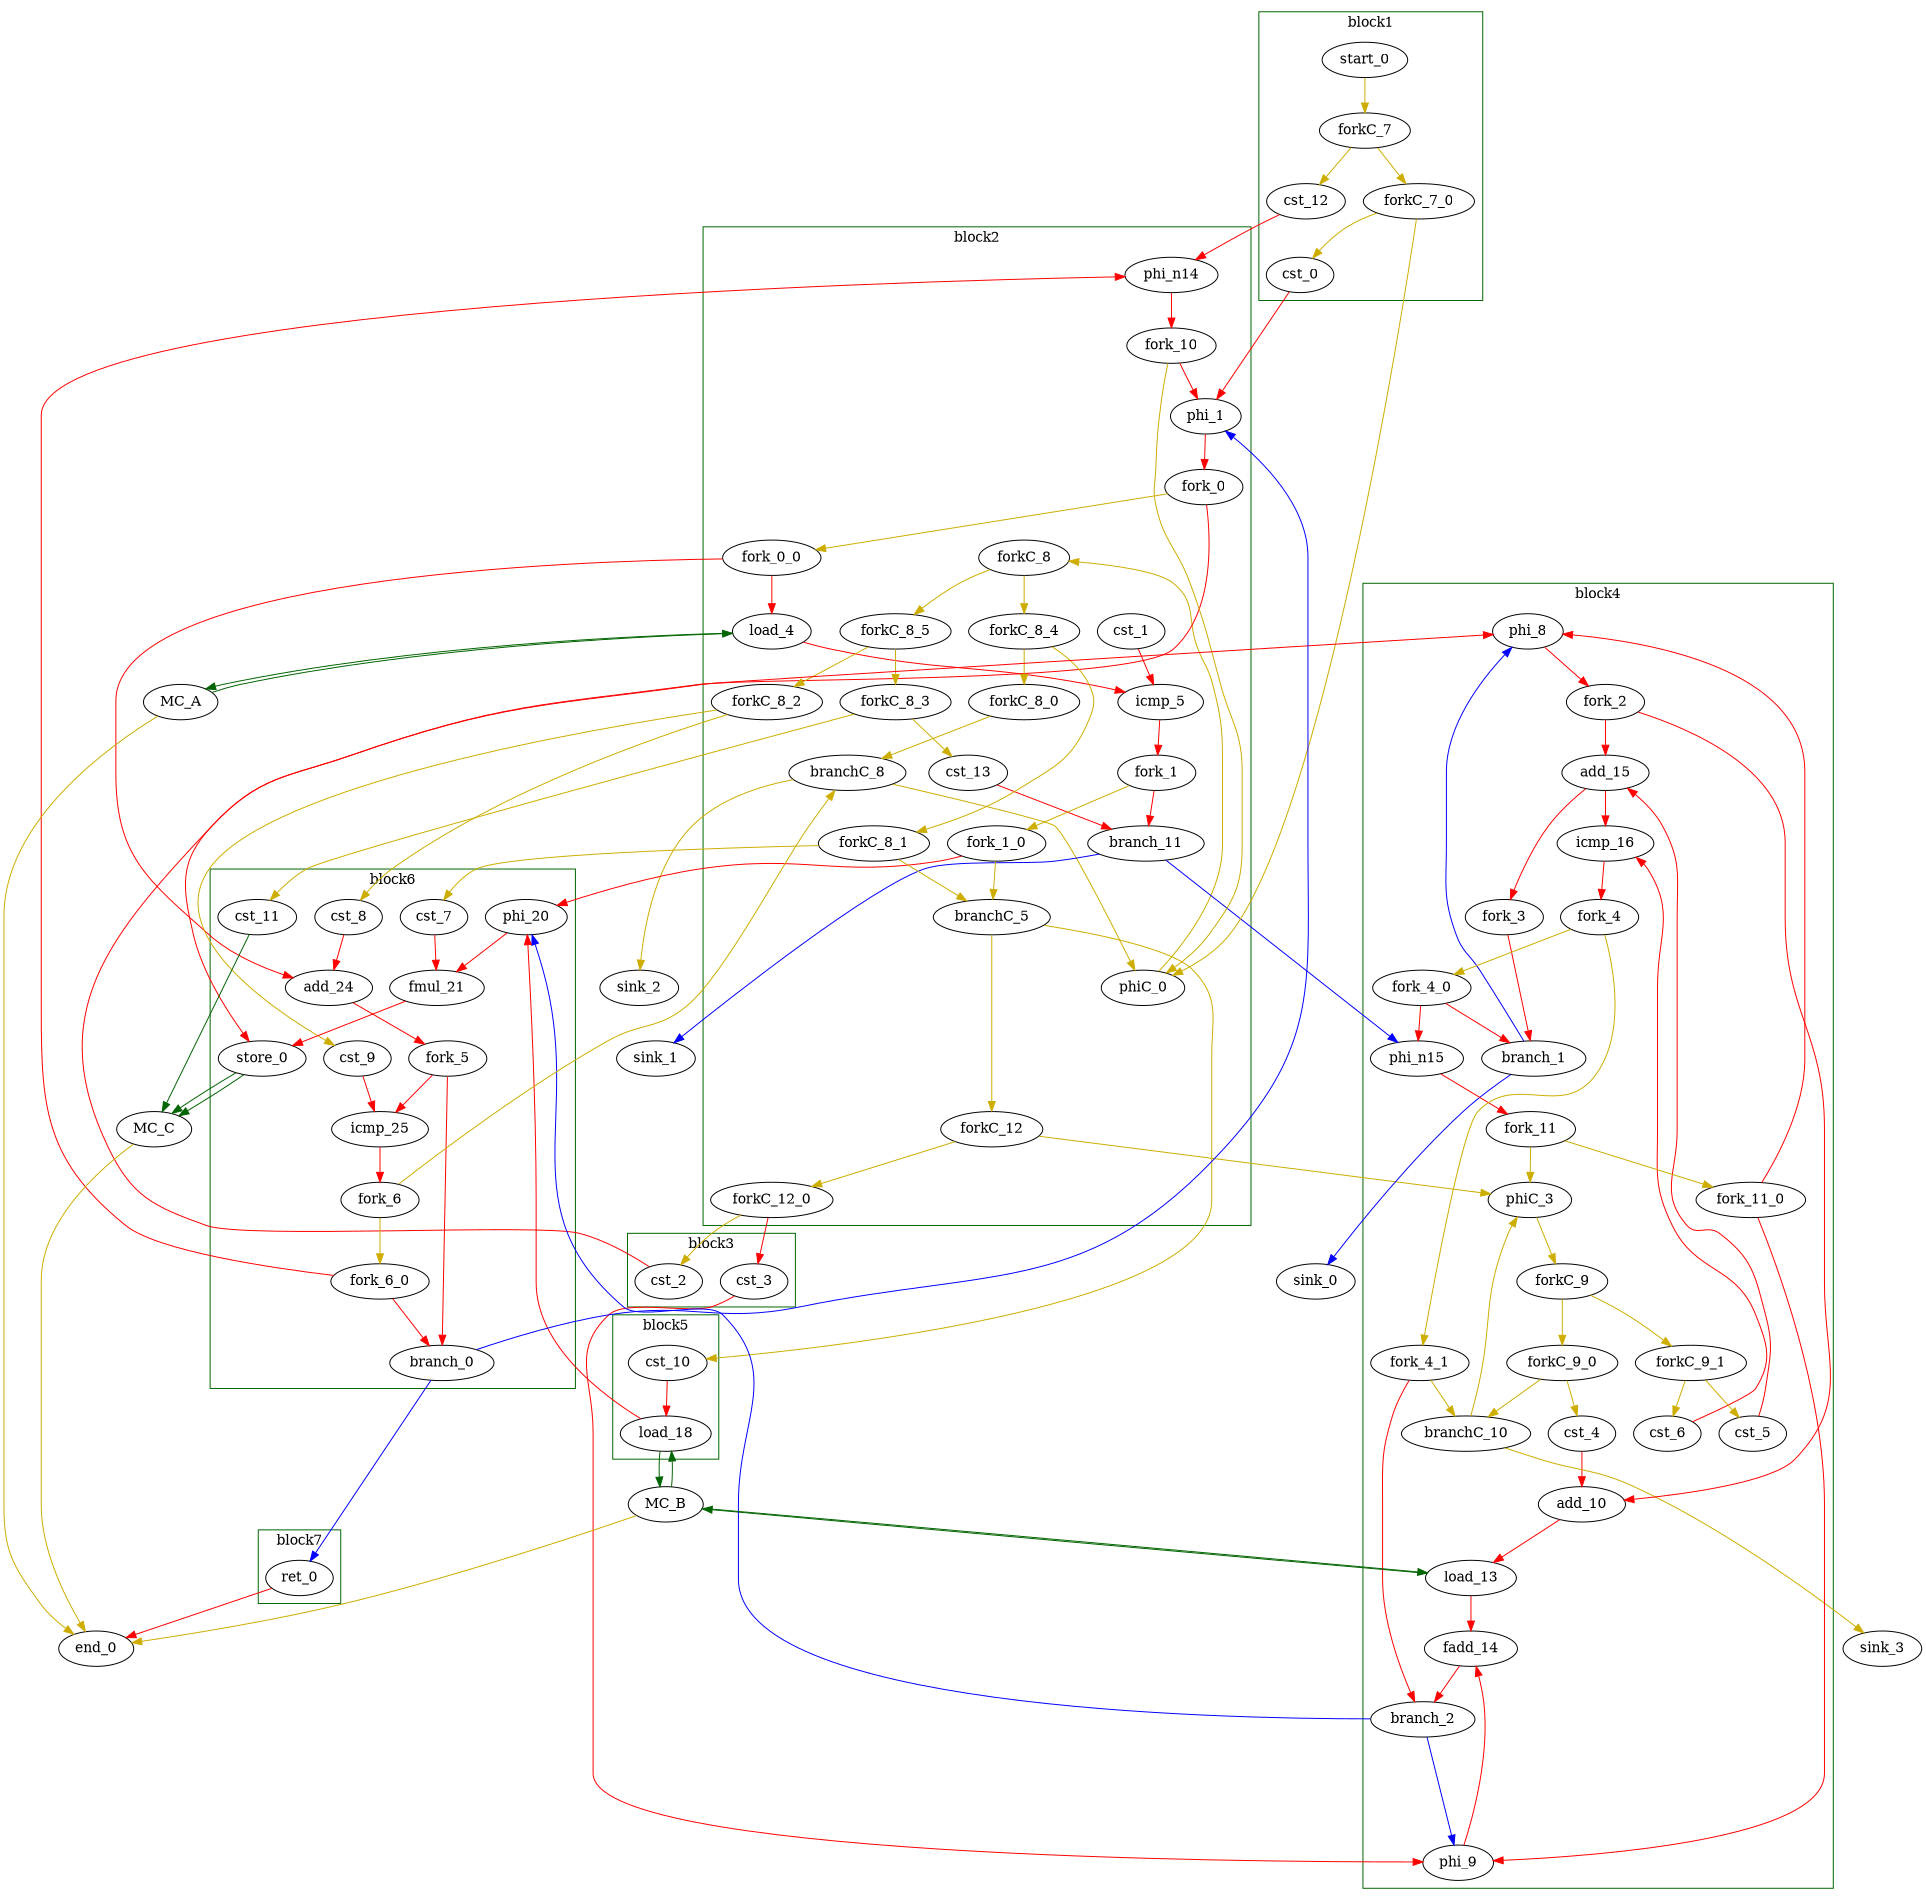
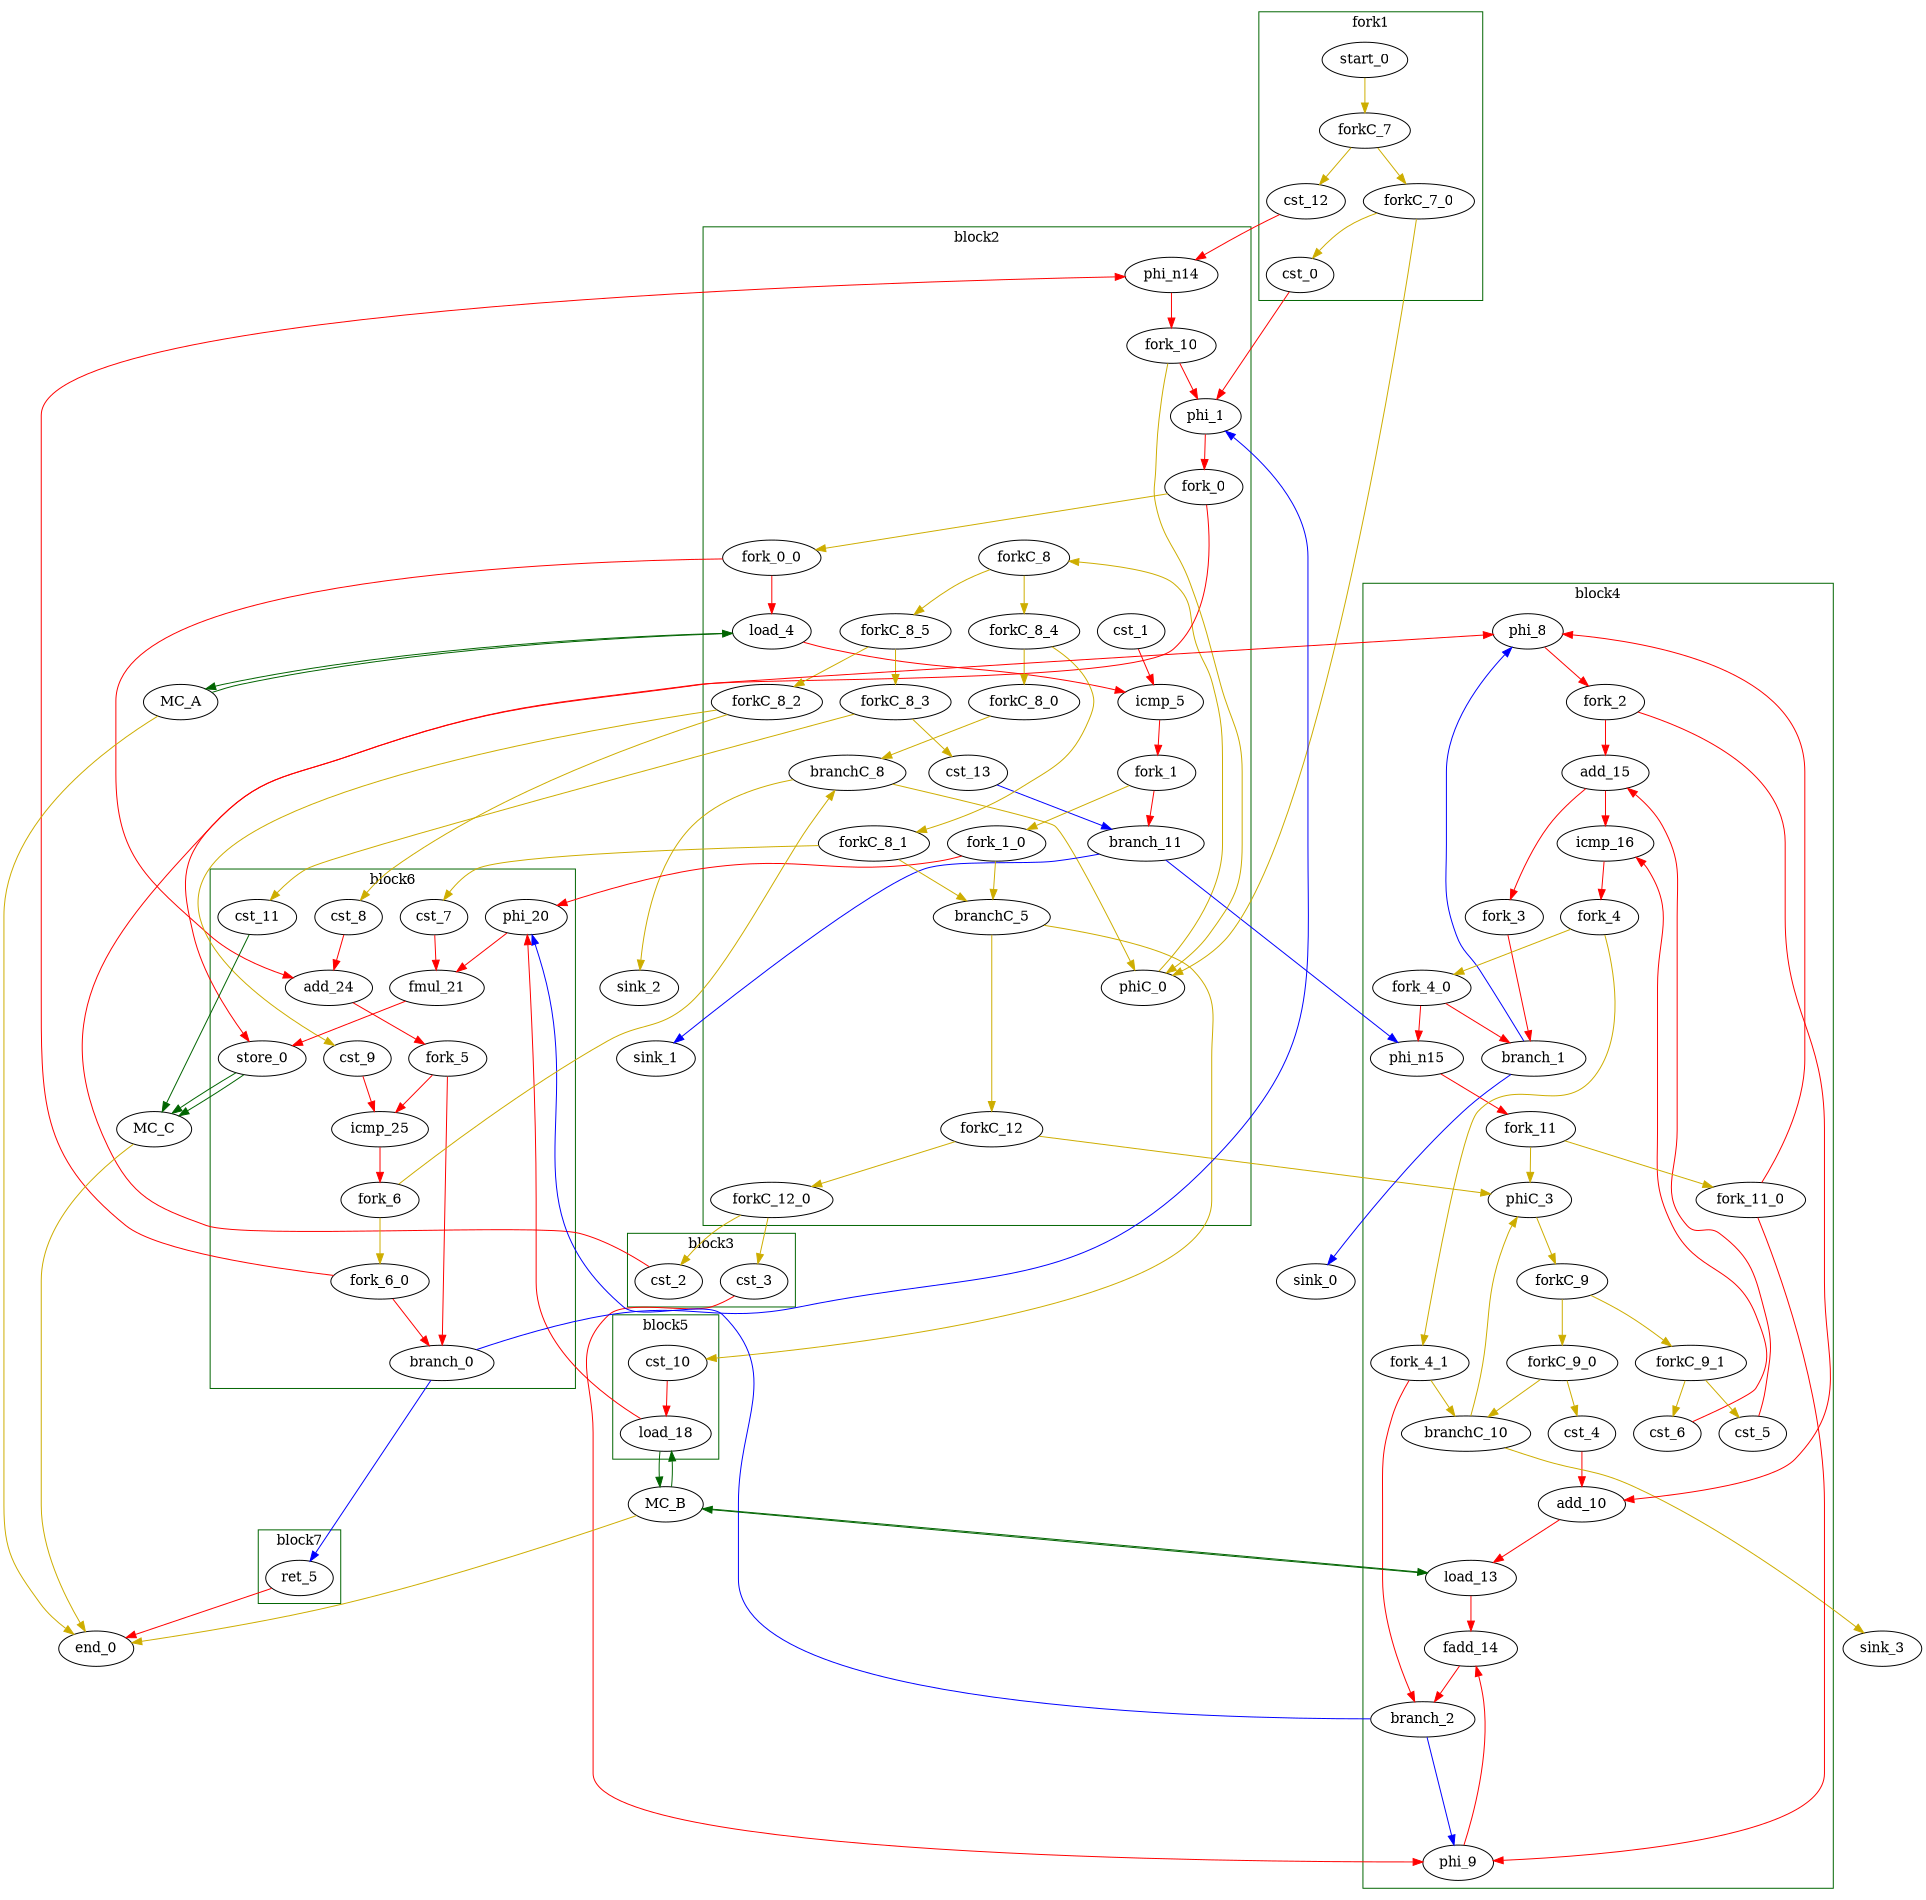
(1371, 23) -> (1371, 23)
(1050, 805) -> (1050, 805)
(763, 1239) -> (763, 1239)
(299, 1578) -> (299, 1578)
